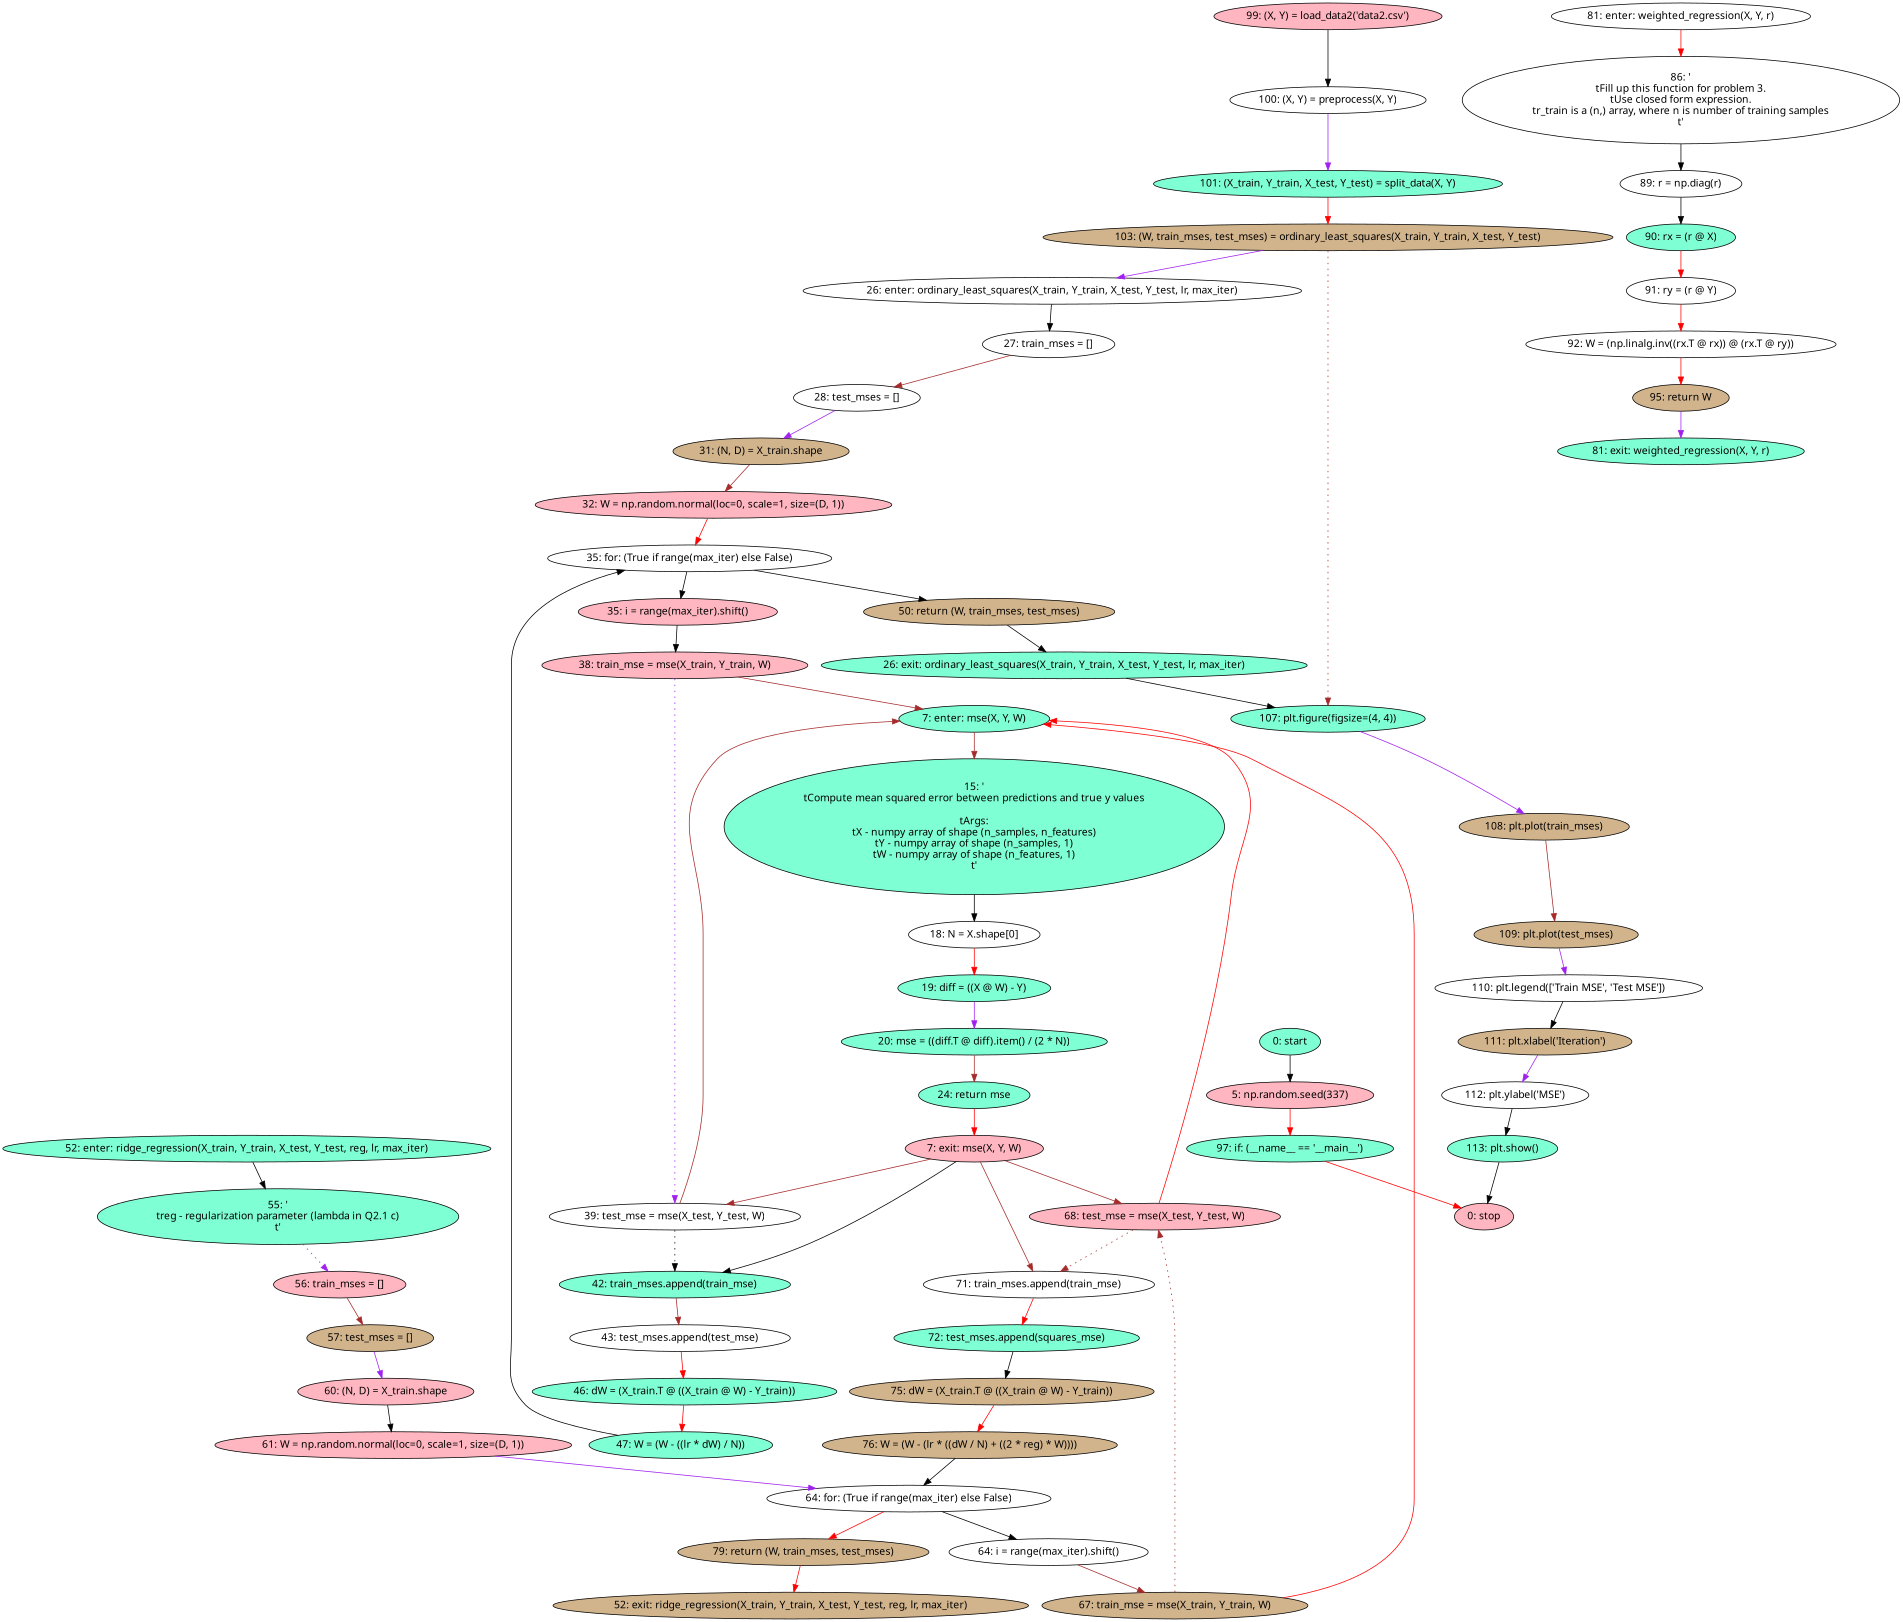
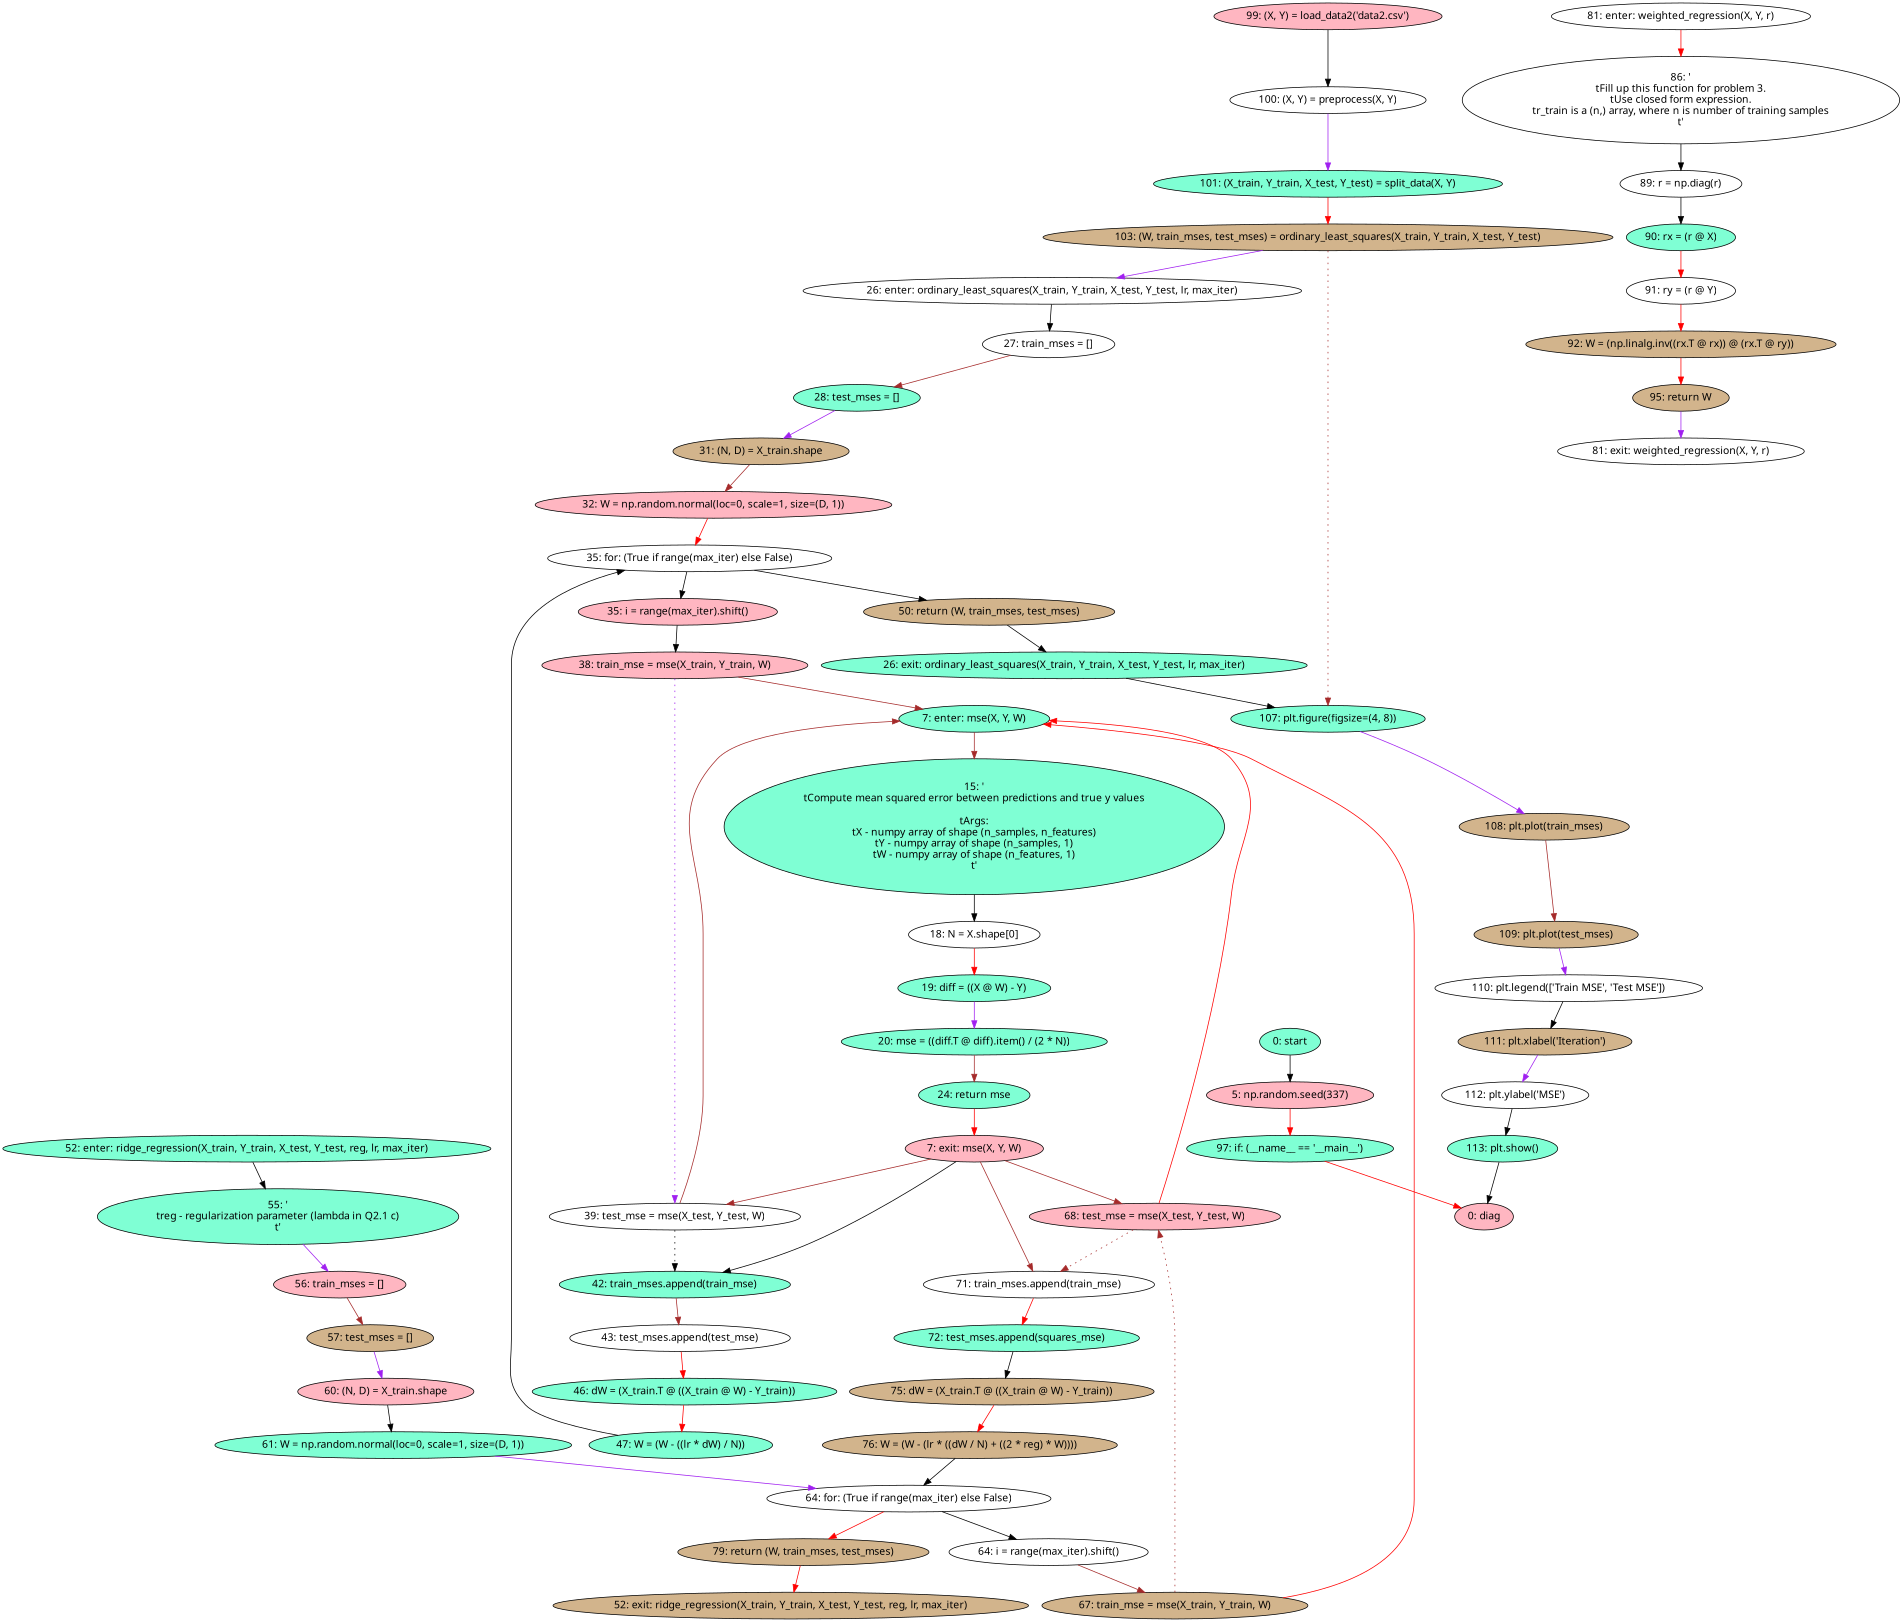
(1681, 344) -> (1681, 344)
(857, 398) -> (857, 398)
(1681, 451) -> (1681, 451)
(1328, 719) -> (1328, 719)
(1484, 1217) -> (1484, 1217)
(313, 1255) -> (313, 1255)
(393, 1445) -> (393, 1445)
